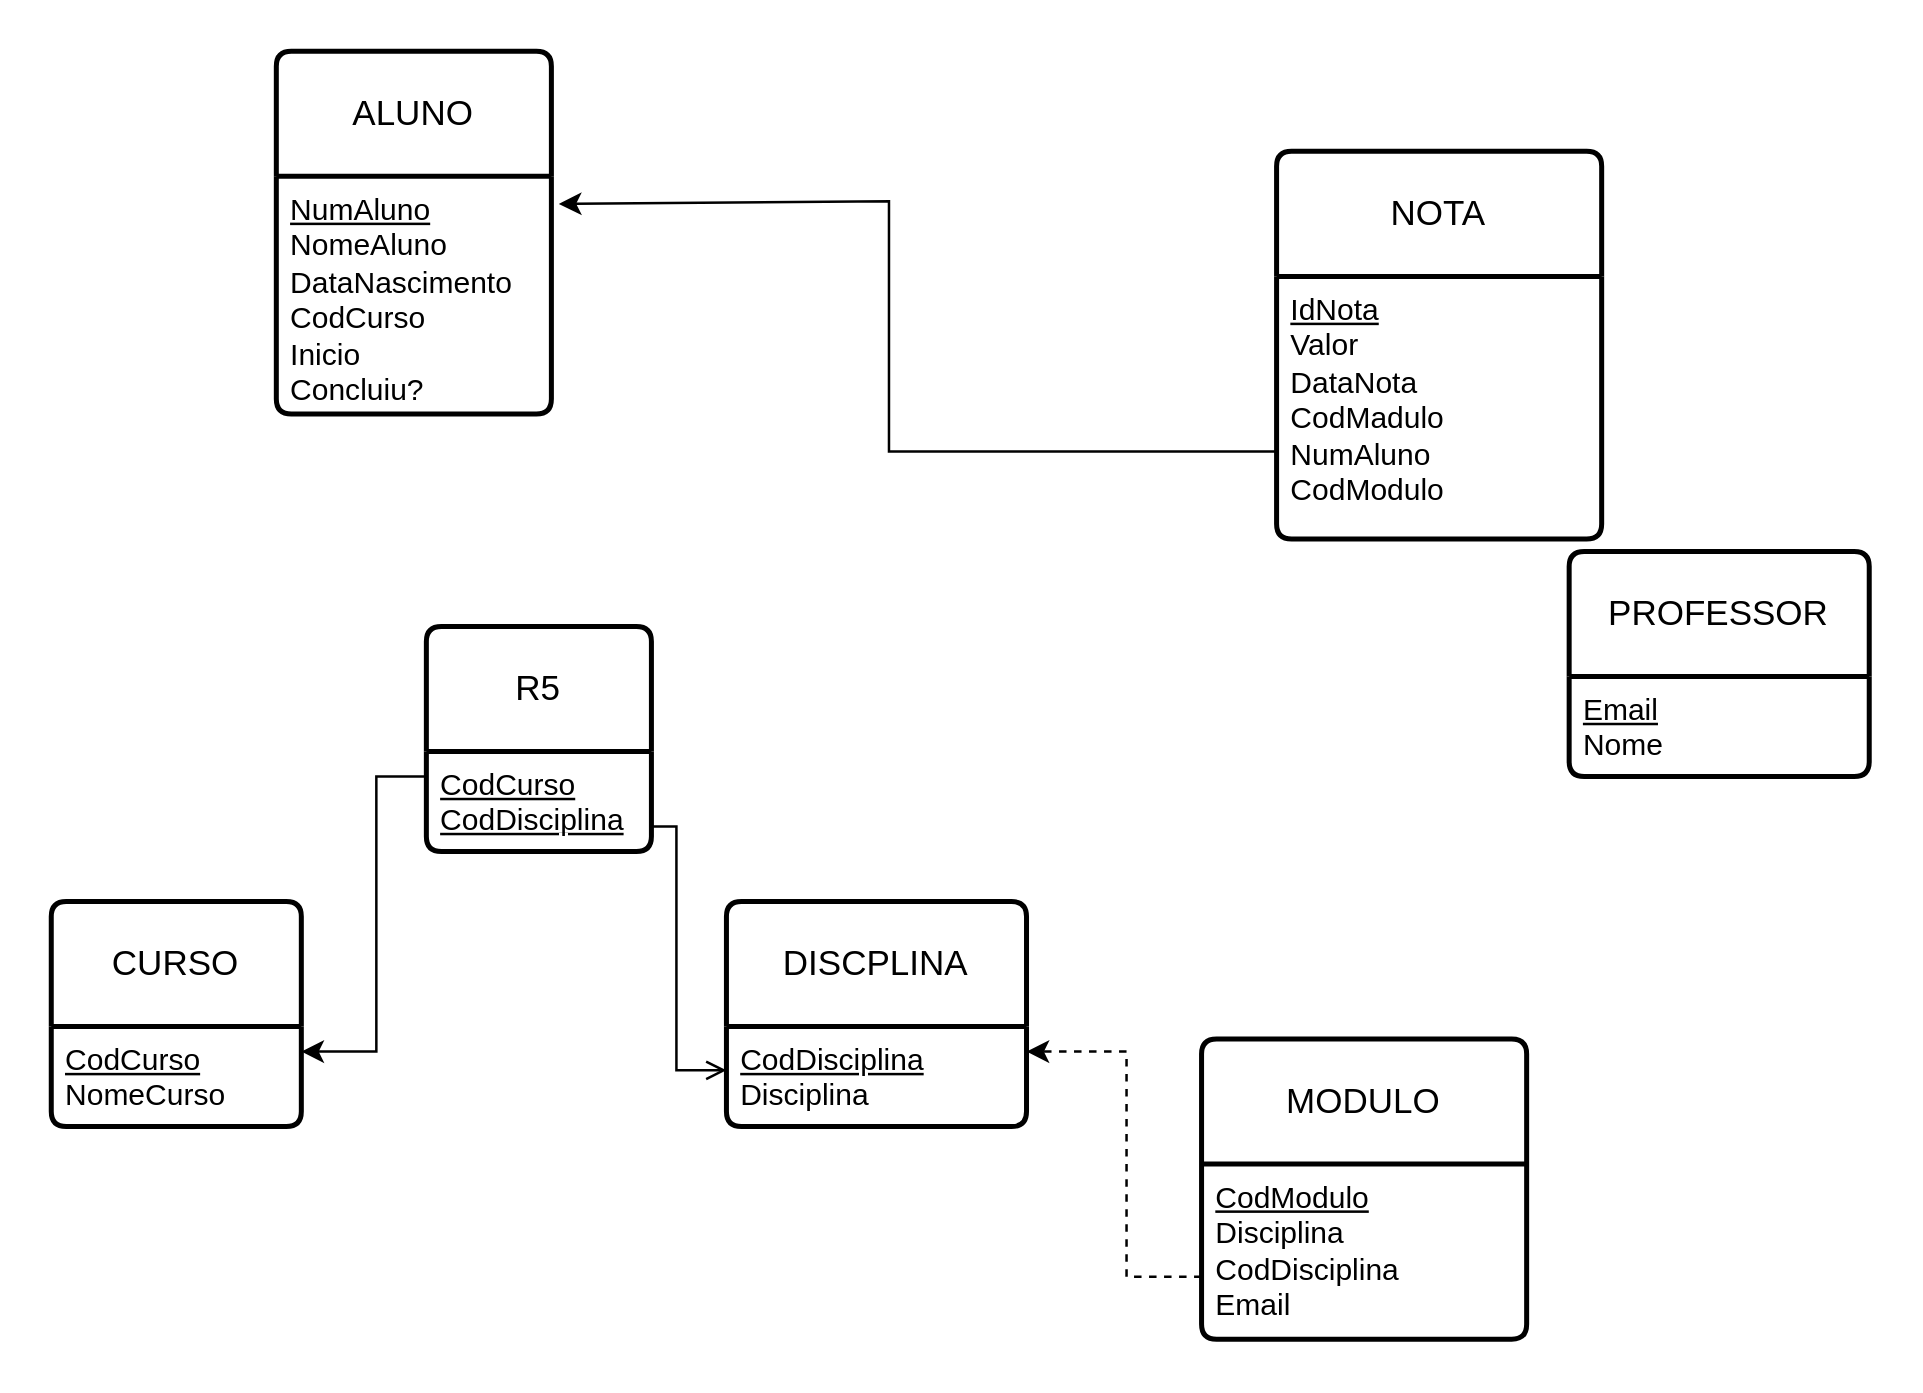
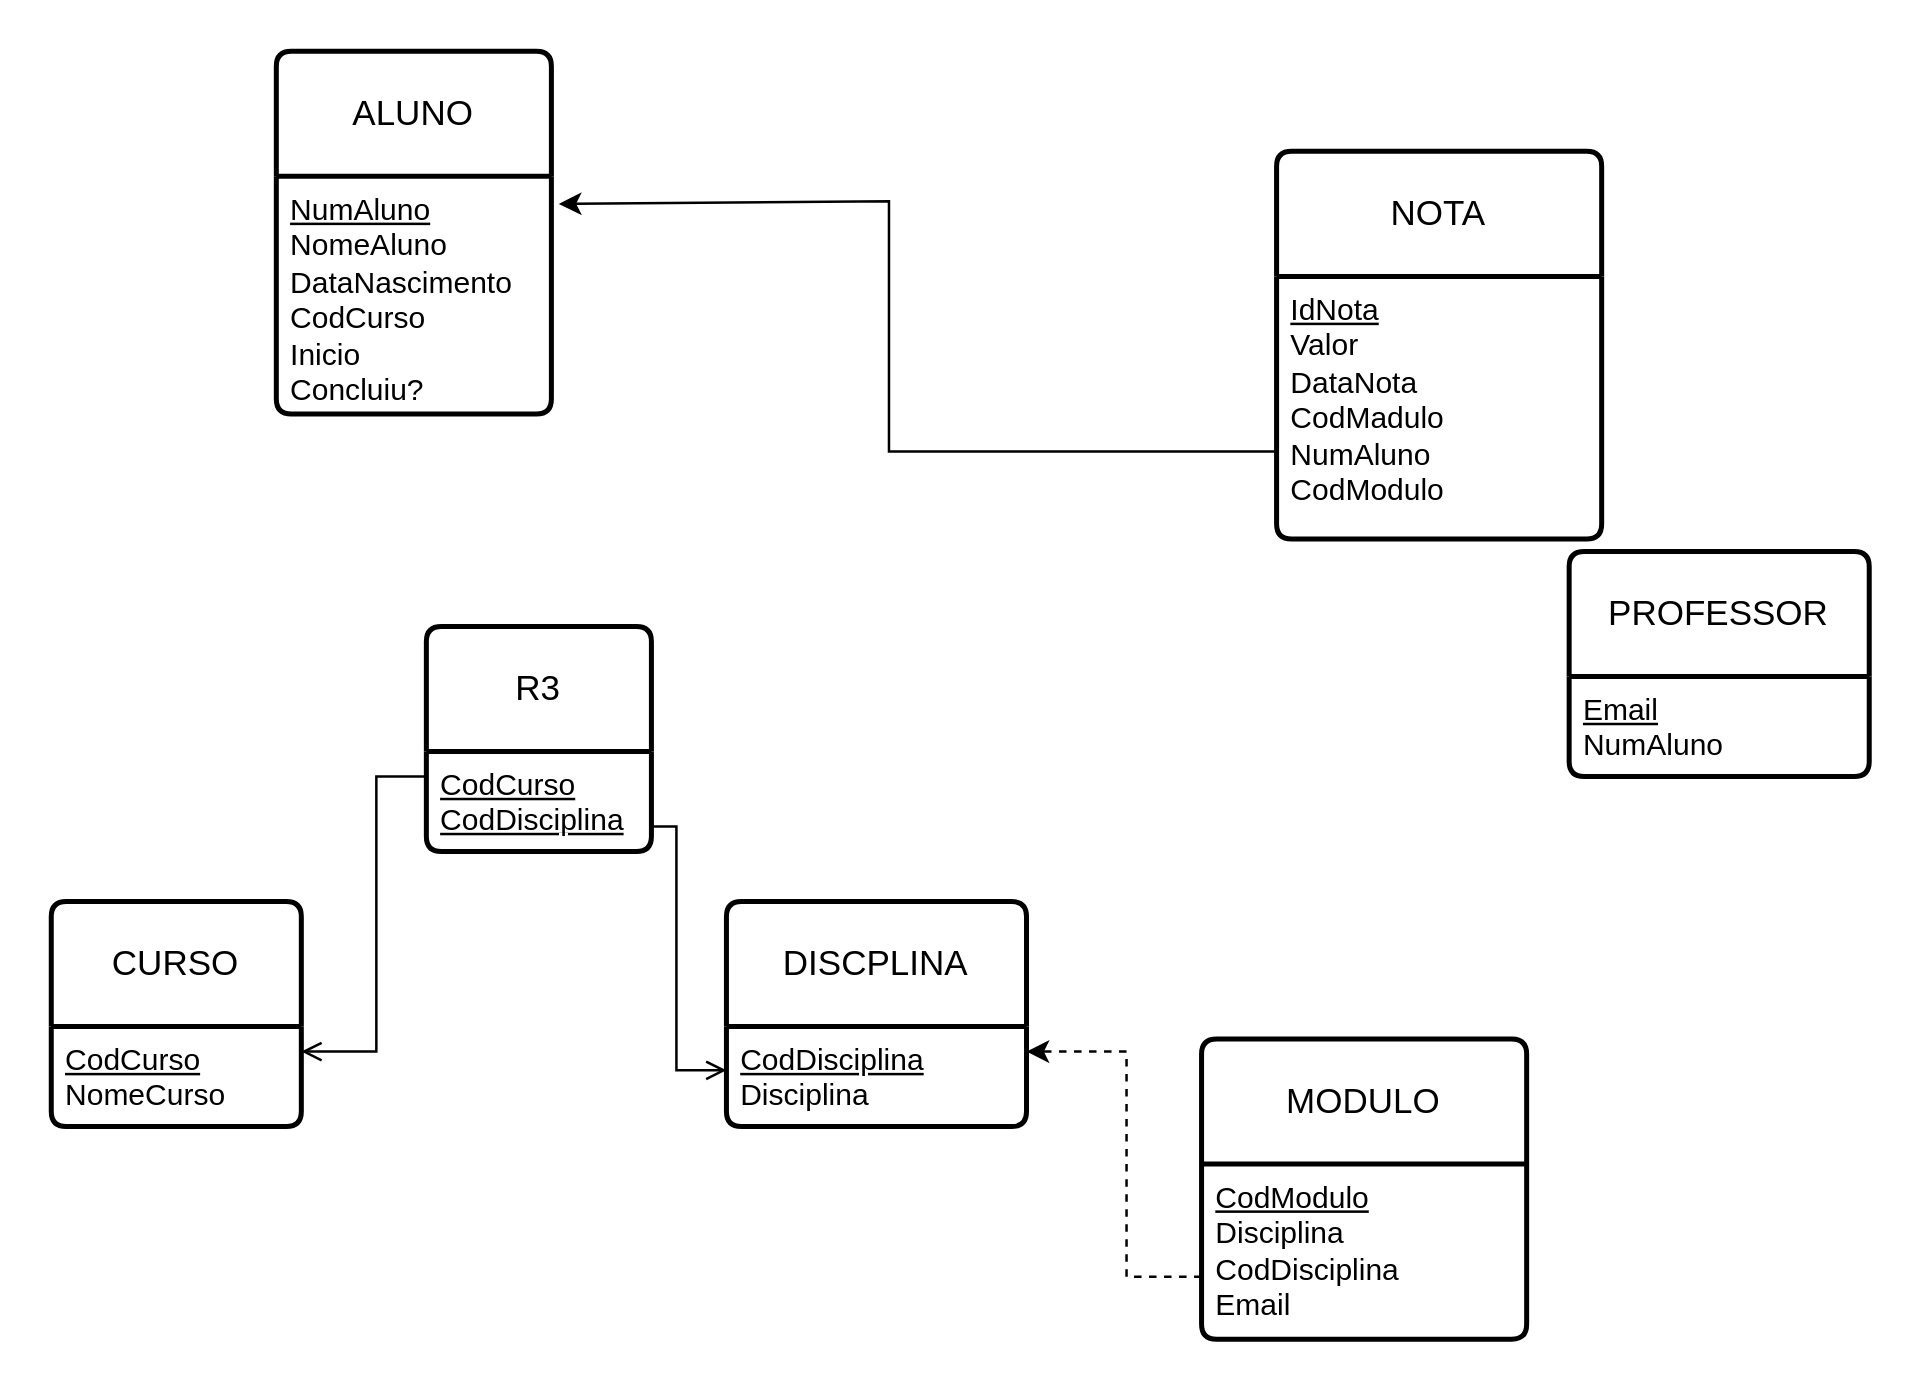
(539, 689) -> (539, 689)
(1618, 730) -> (1647, 730)
(319, 1051) -> (315, 1051)
